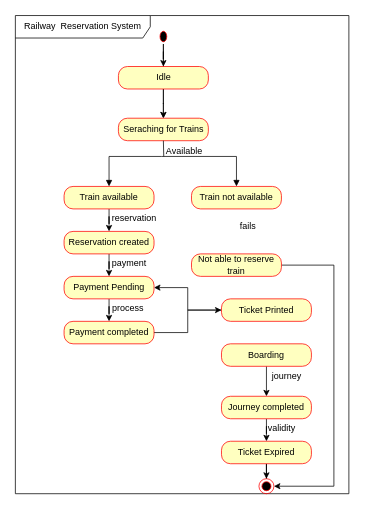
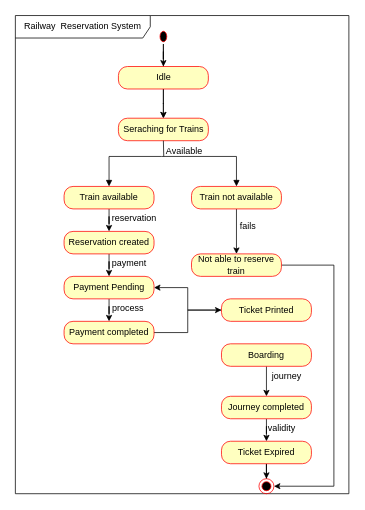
none -> (237, 229)
